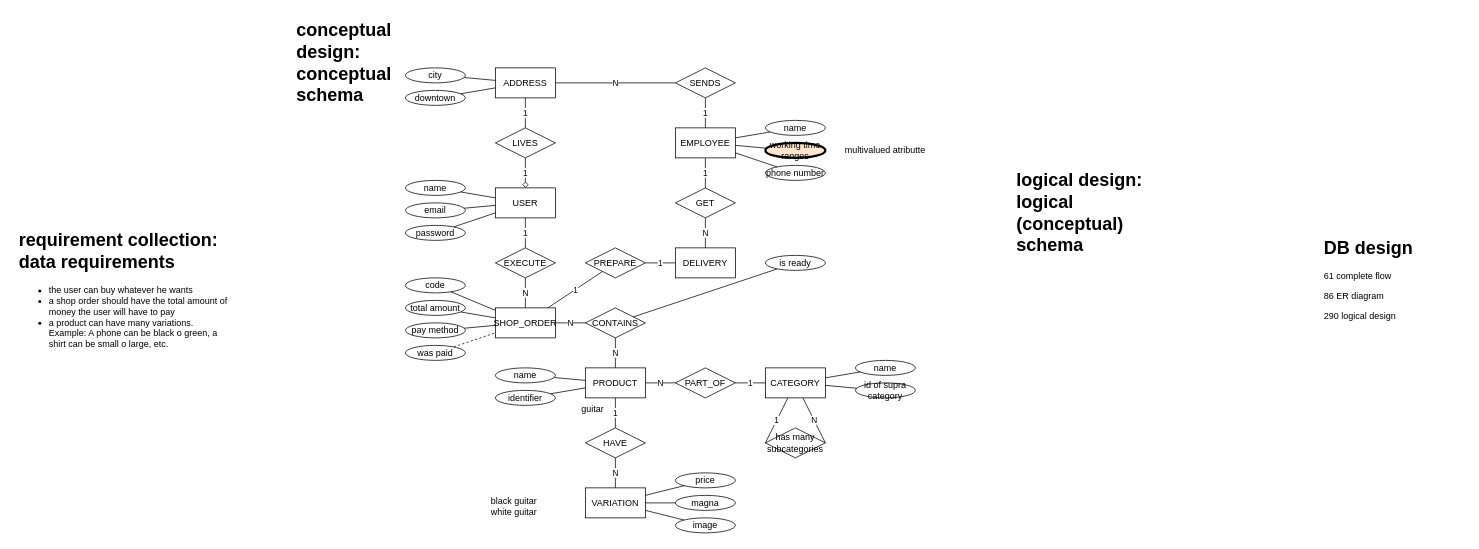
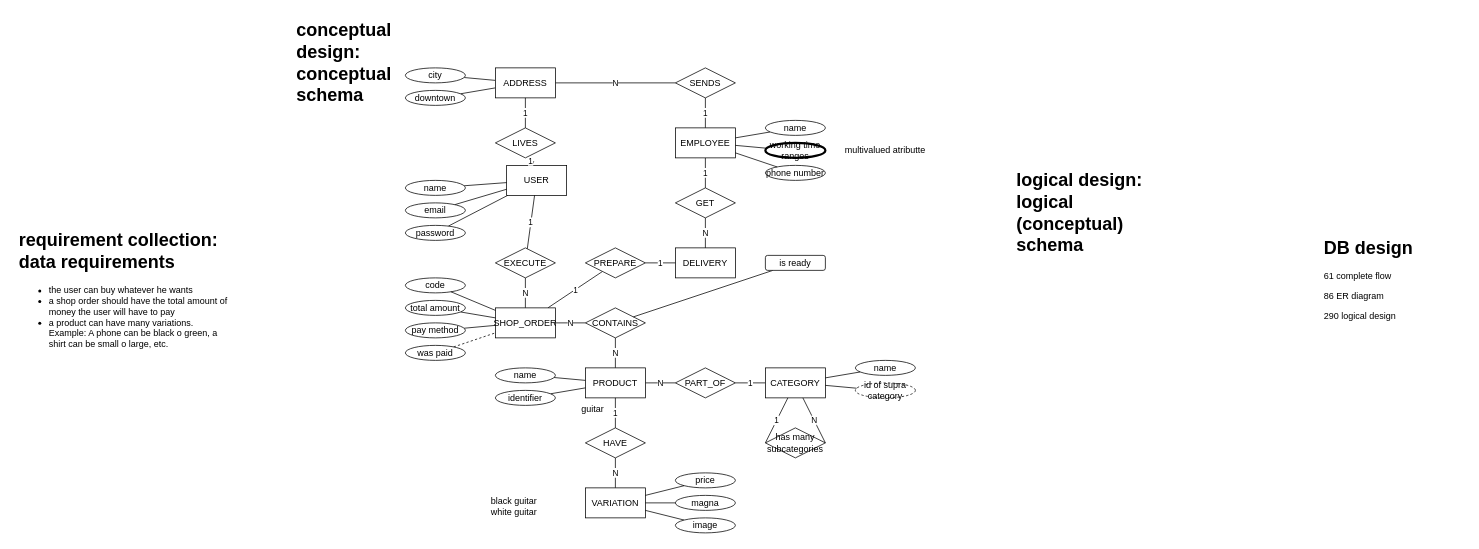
(795, 150) -> (795, 150)
(525, 203) -> (537, 180)
(795, 263) -> (795, 263)
(885, 390) -> (885, 390)
